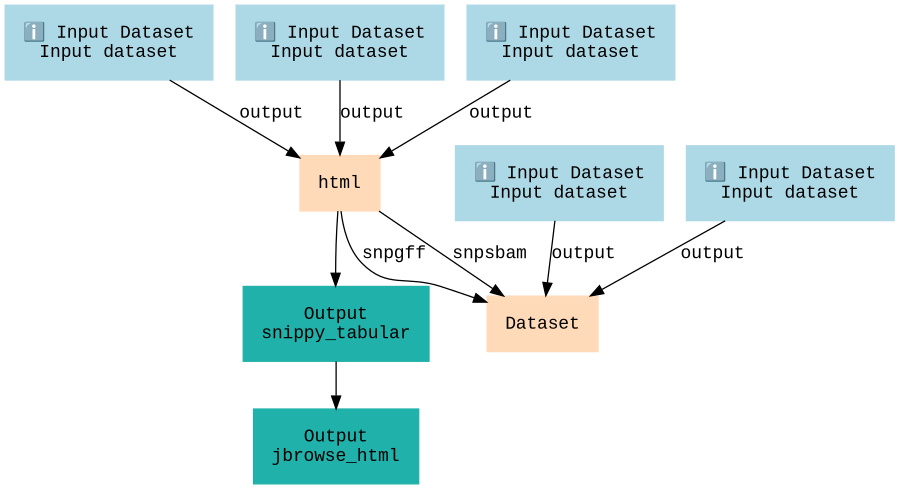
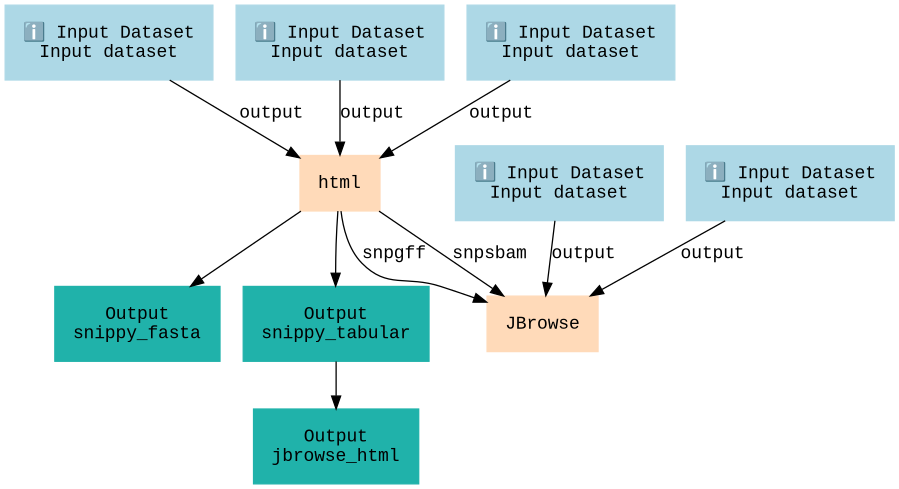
none -> (137, 324)
(543, 324) -> (543, 324)
